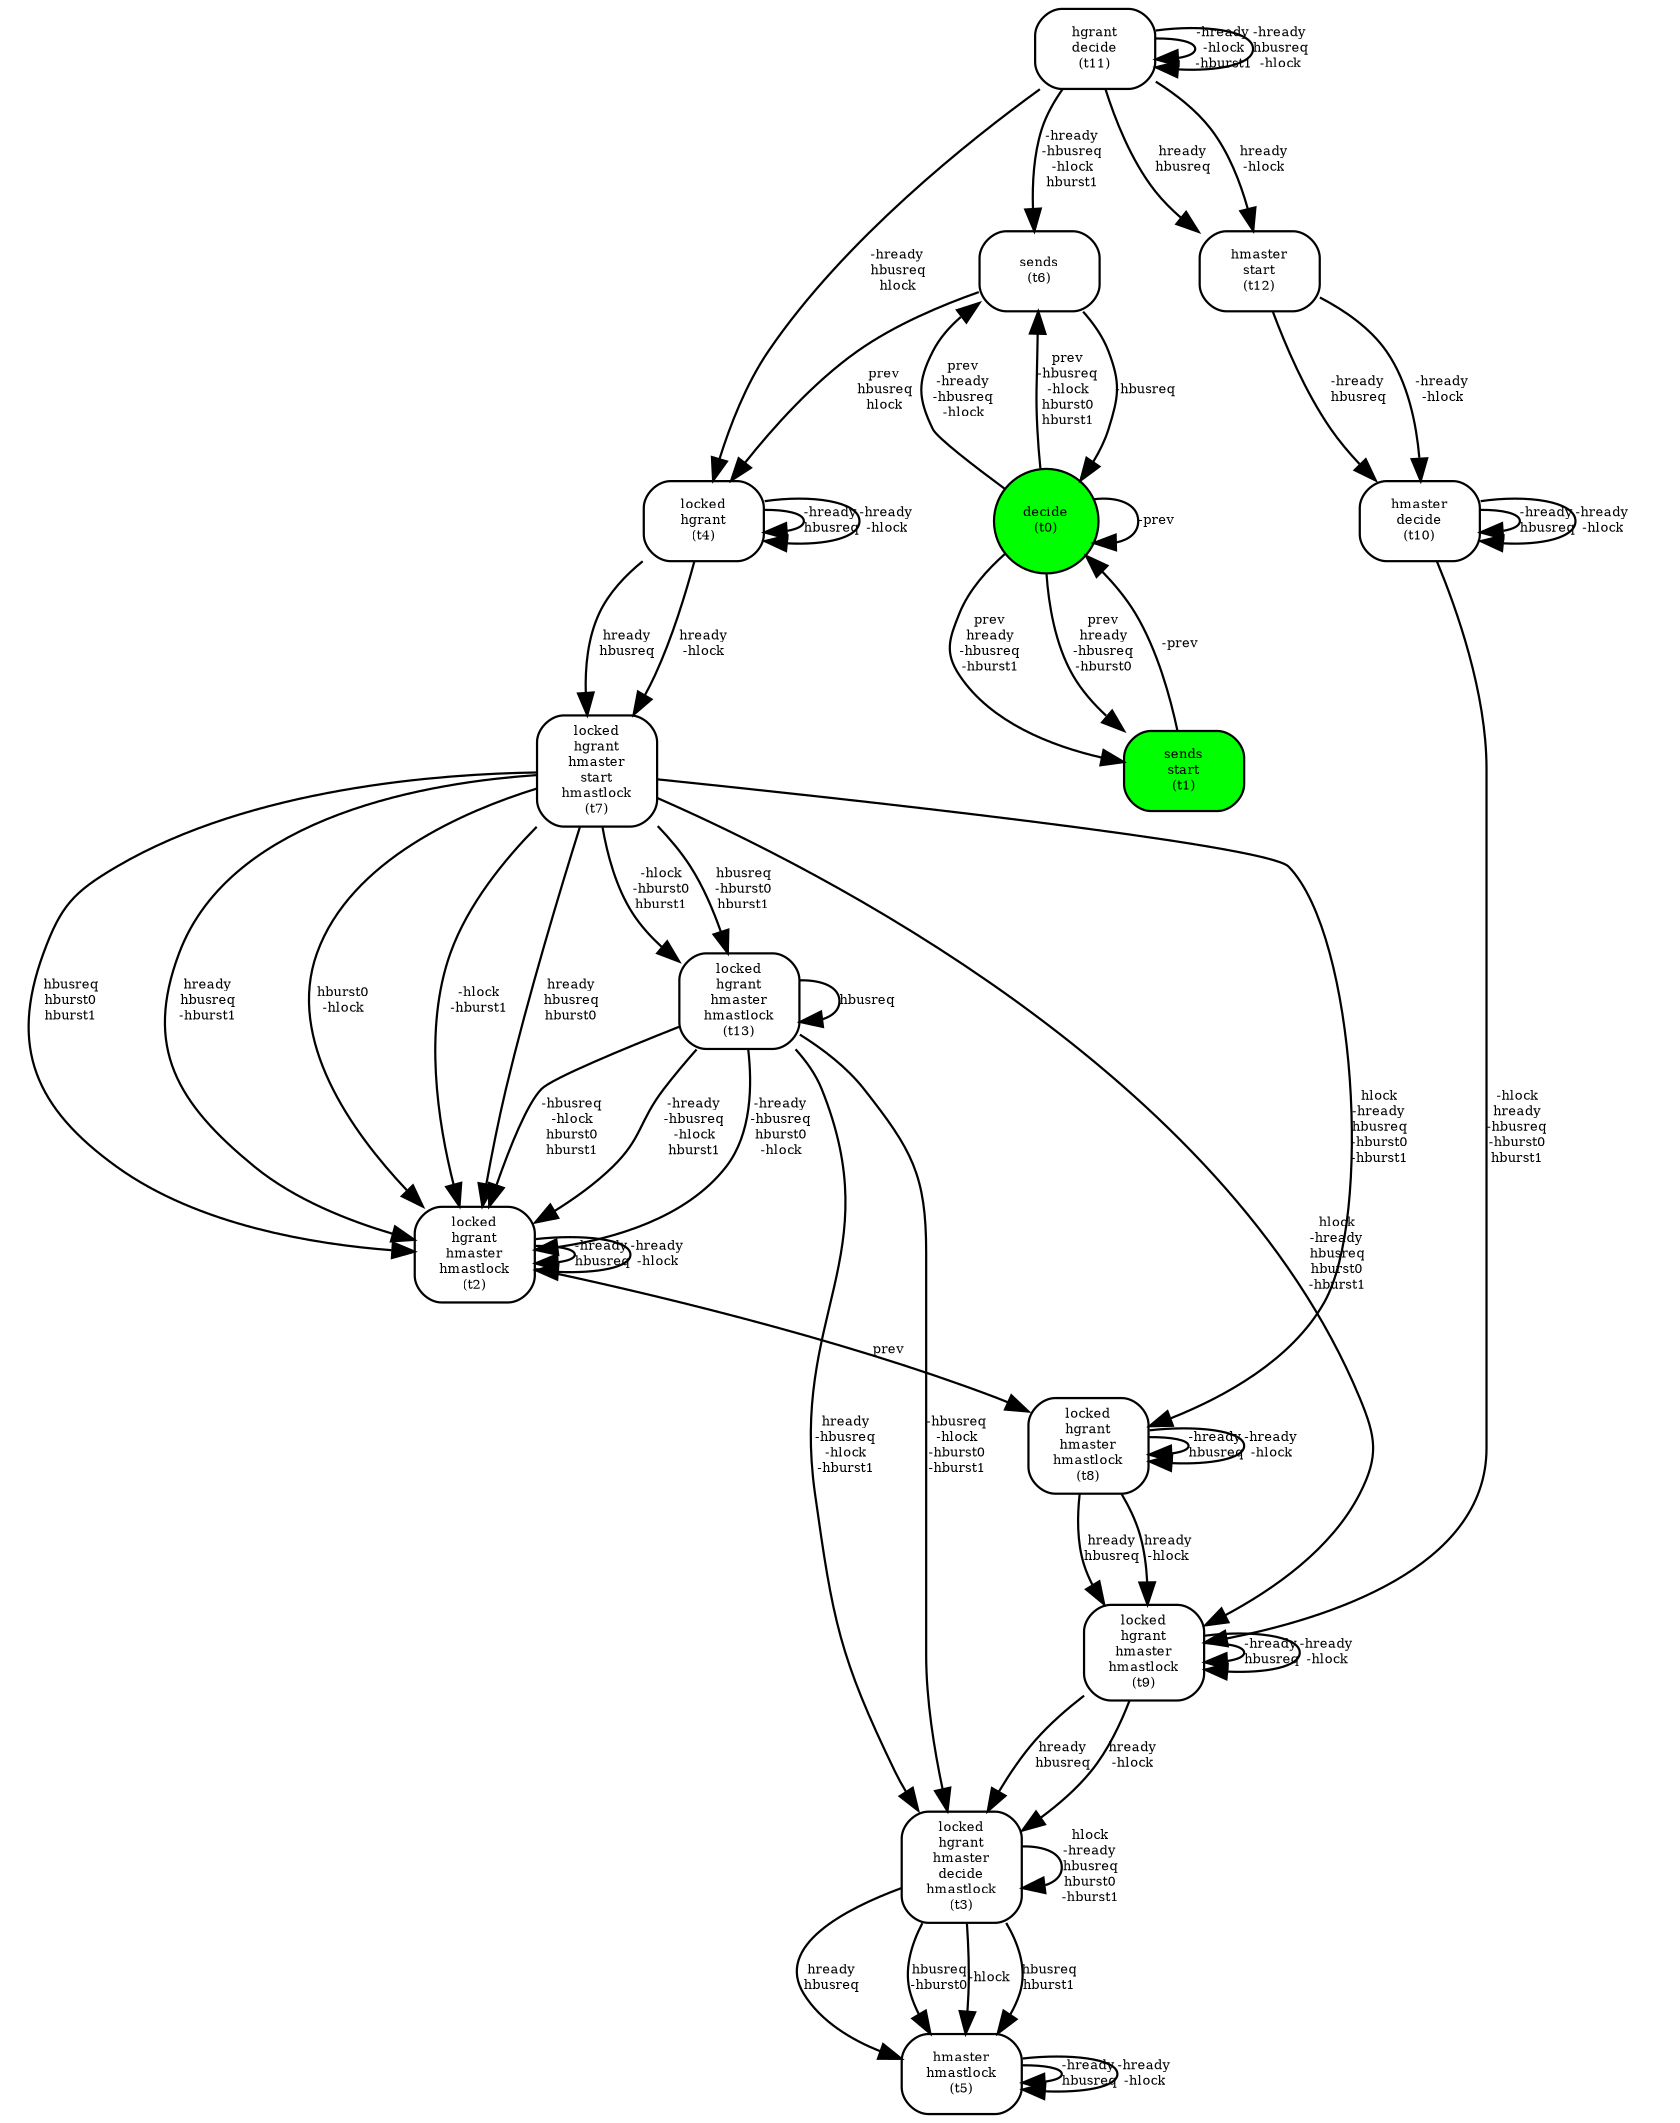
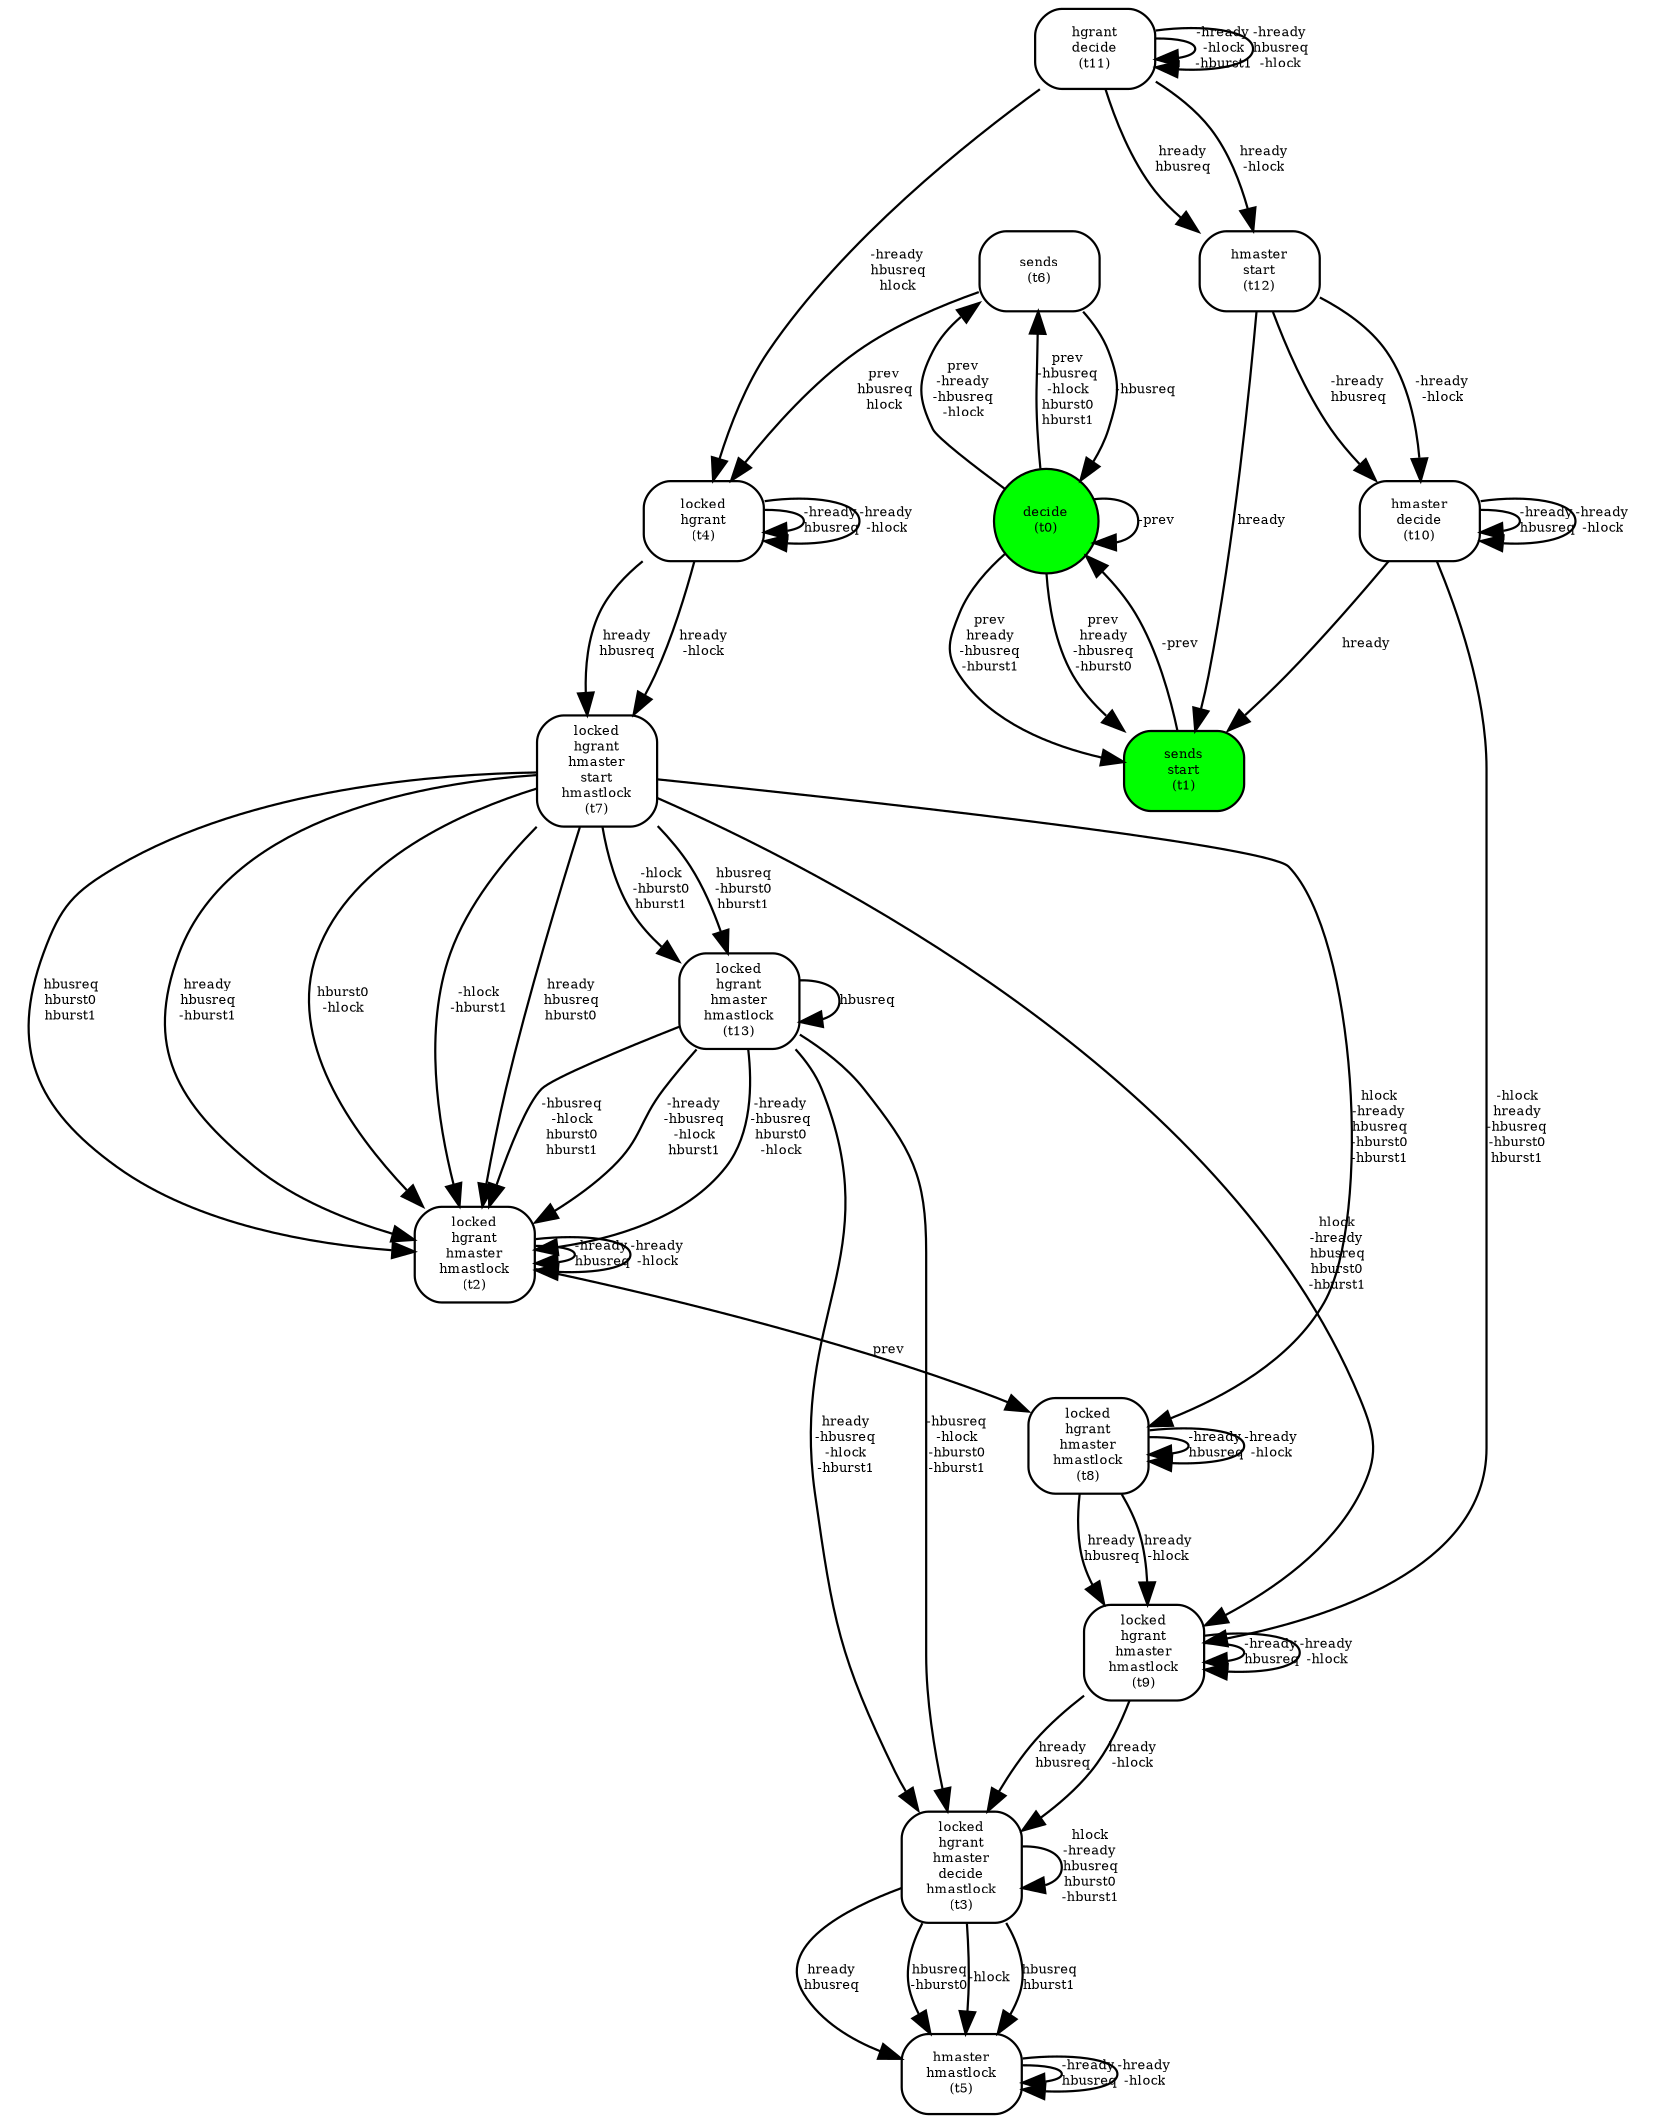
(1037, 146) -> none
none -> (1235, 511)
none -> (1319, 641)
